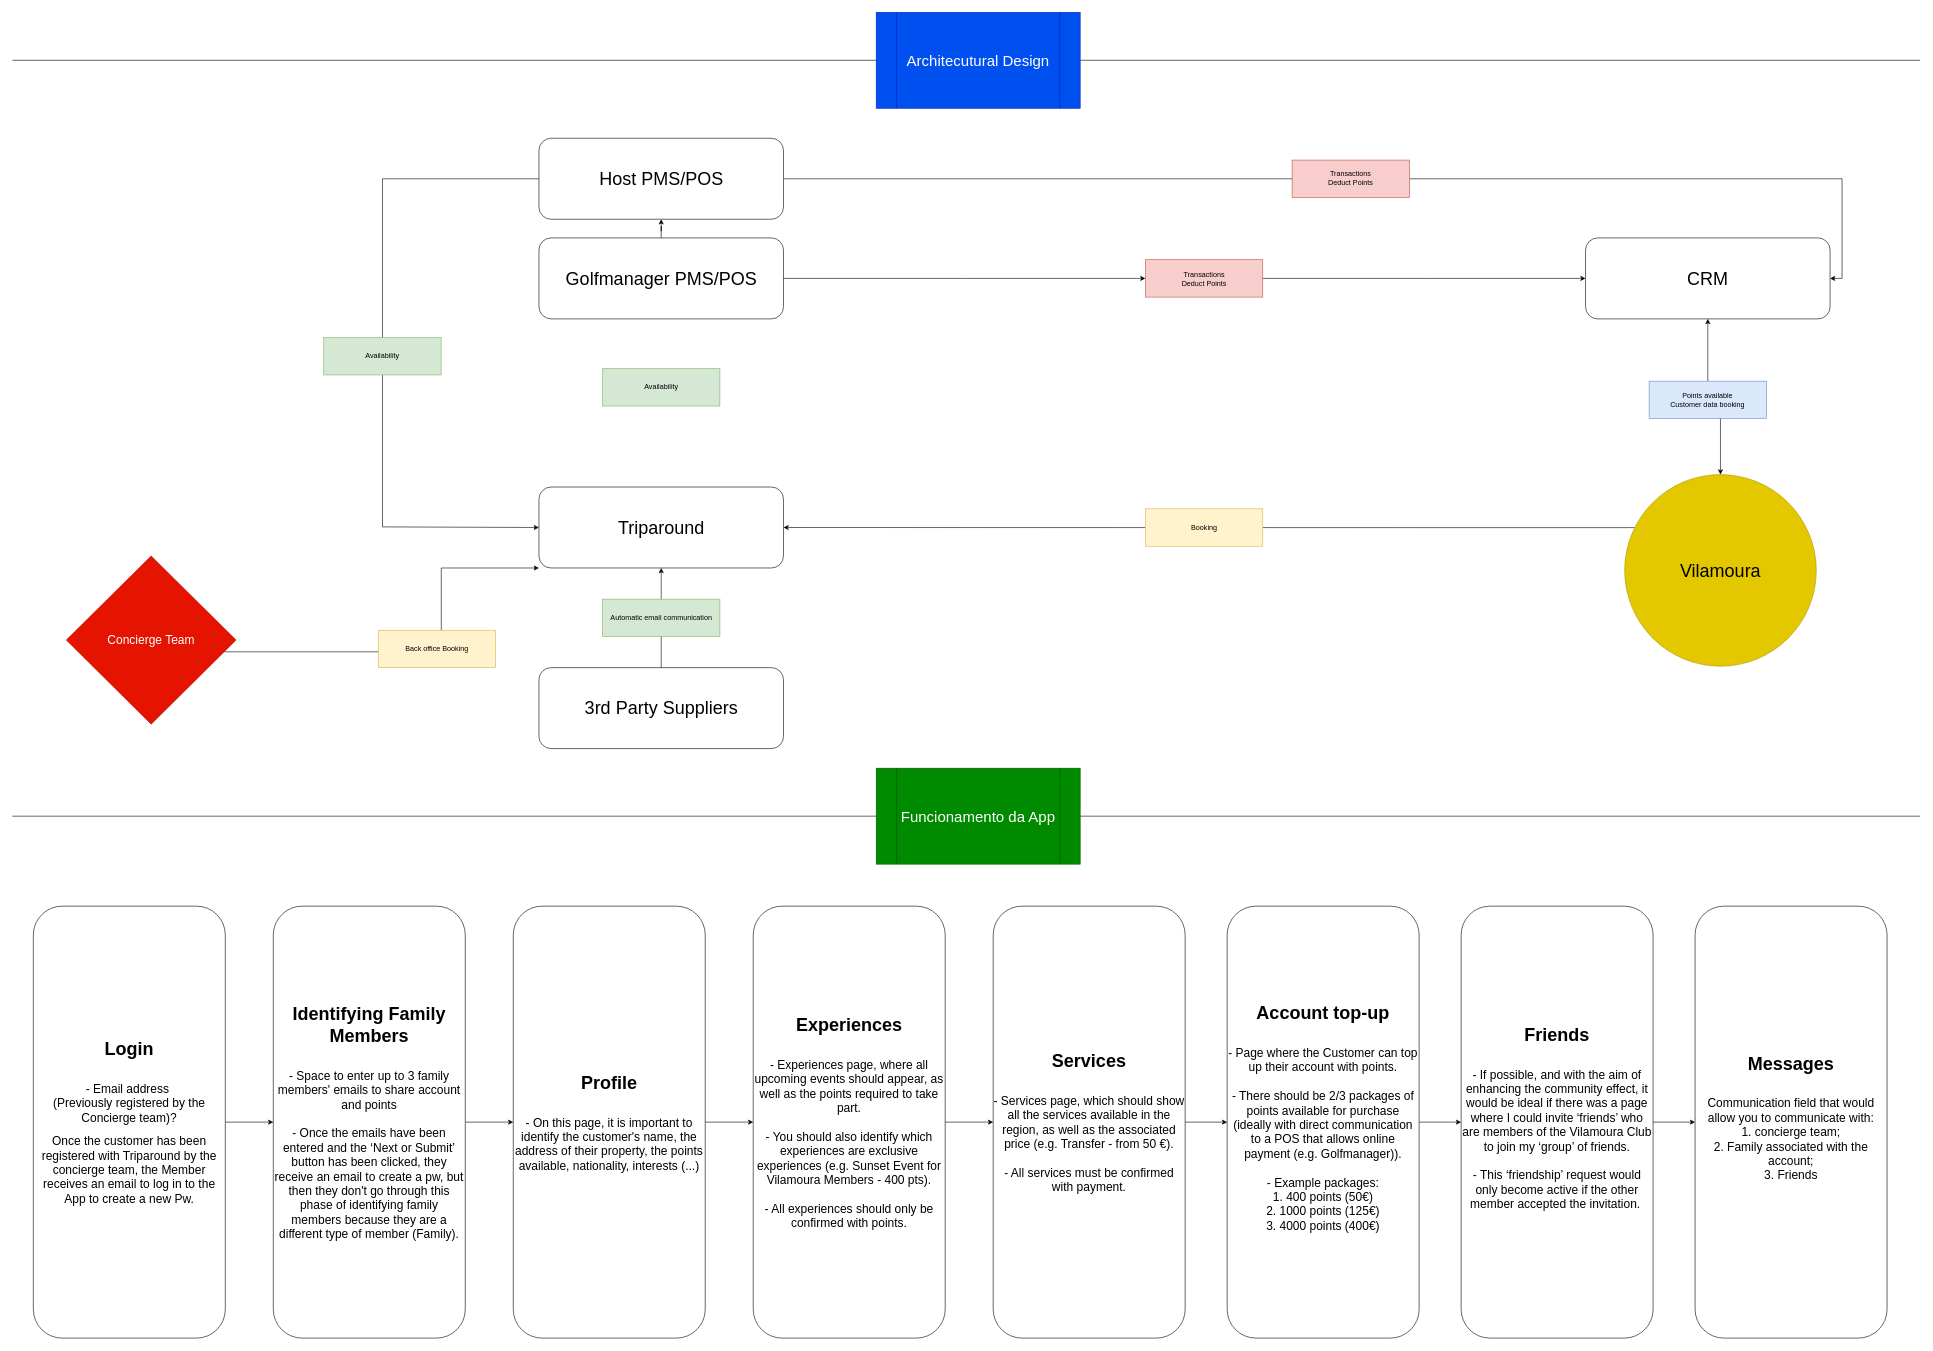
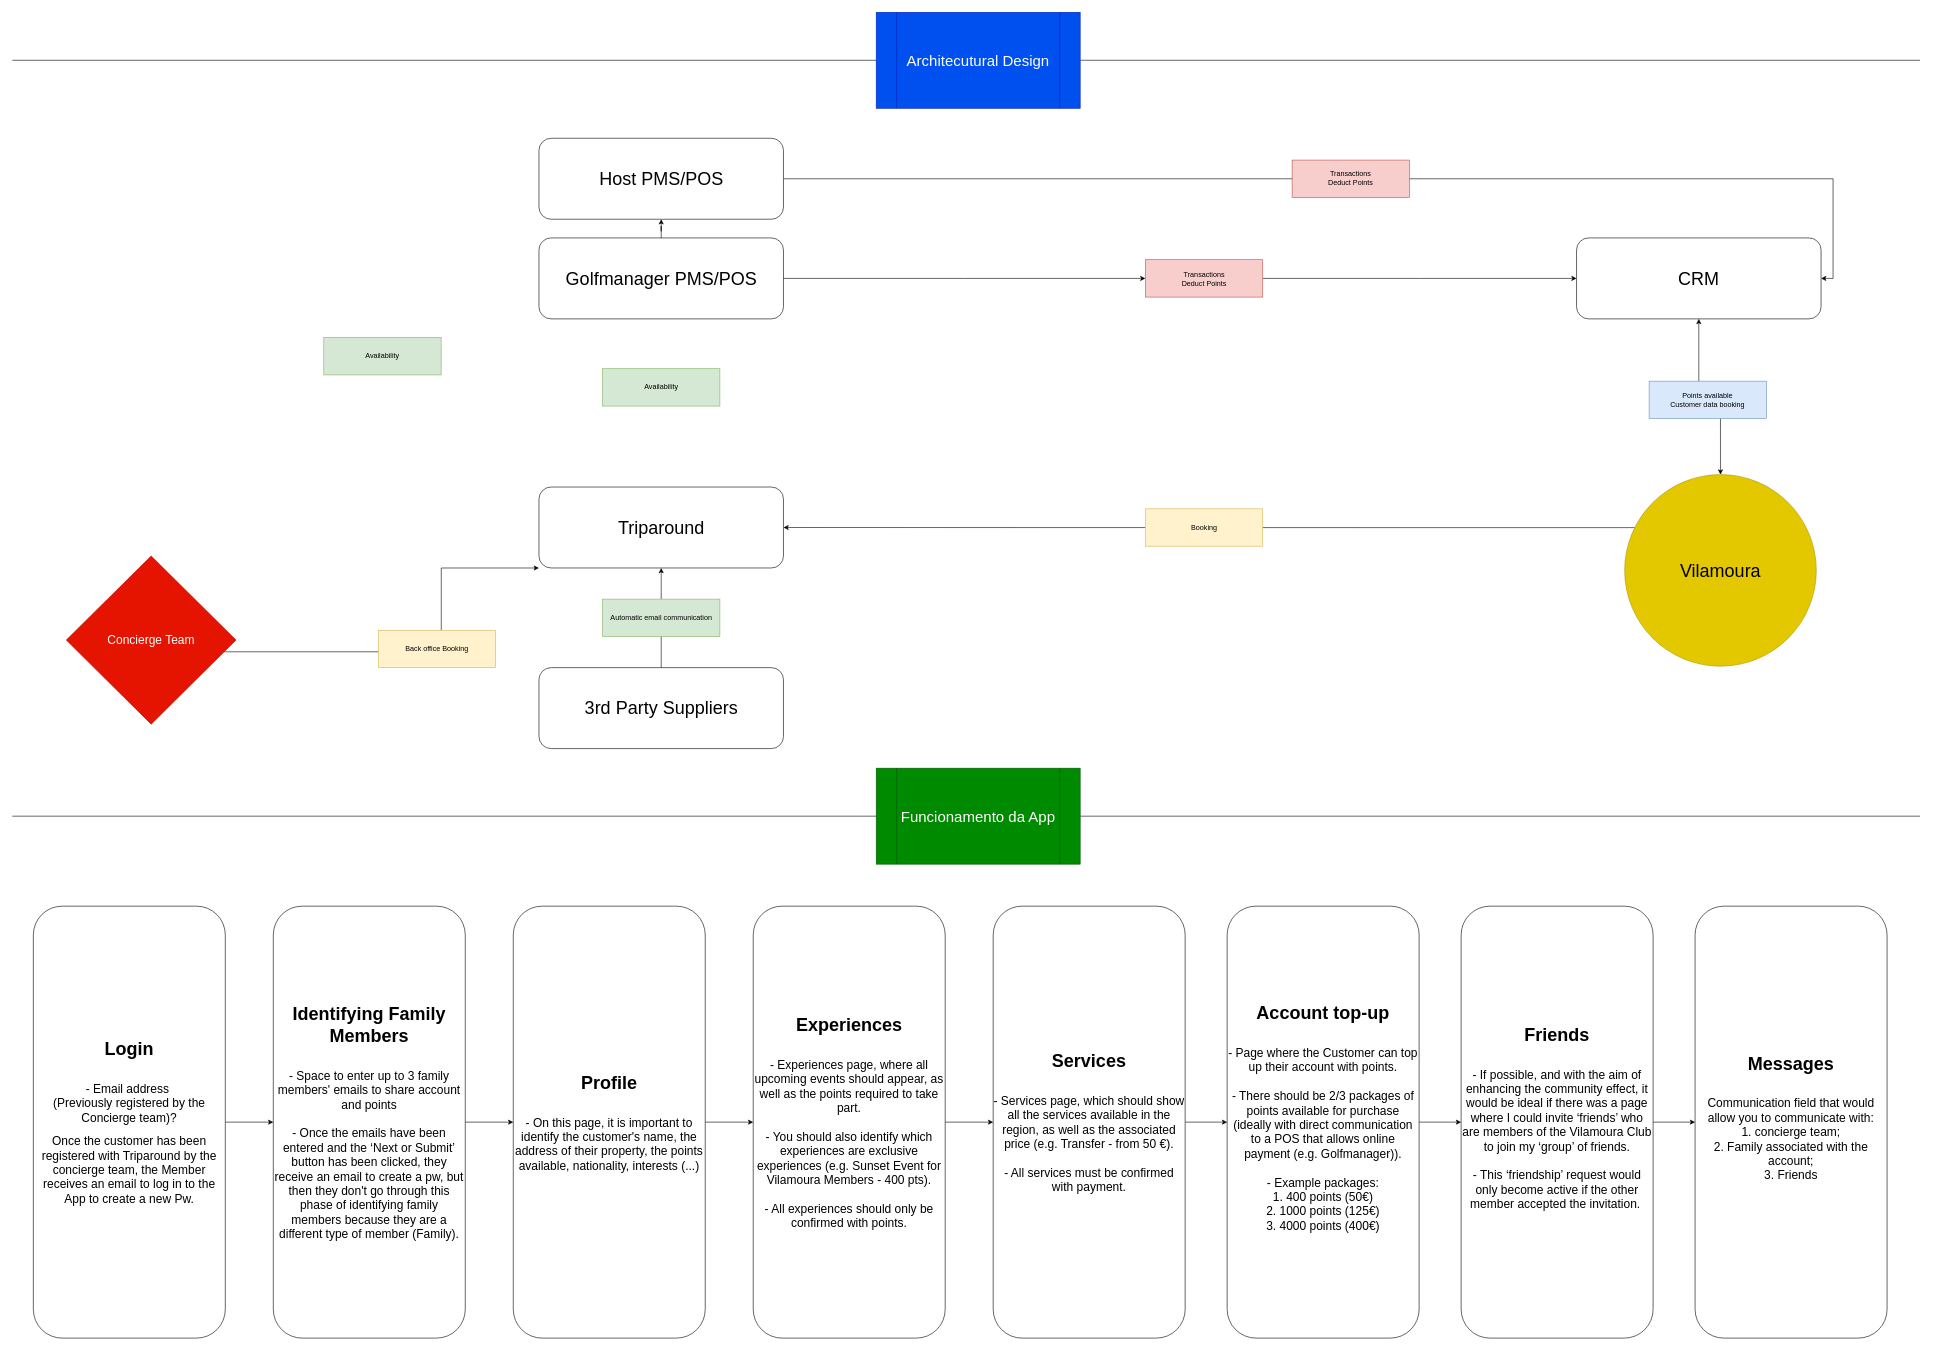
(383, 258) -> none
(1708, 278) -> (1699, 278)
